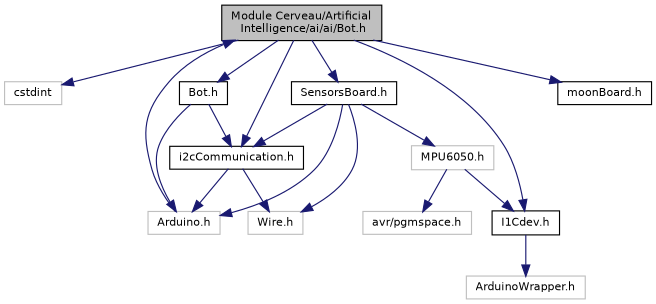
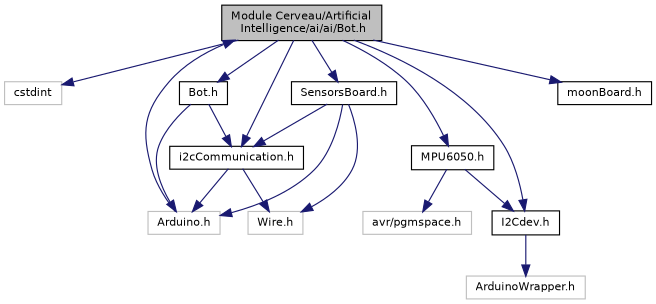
(392, 122) -> (403, 78)
(453, 158) -> (453, 158)
(526, 223) -> (526, 223)
